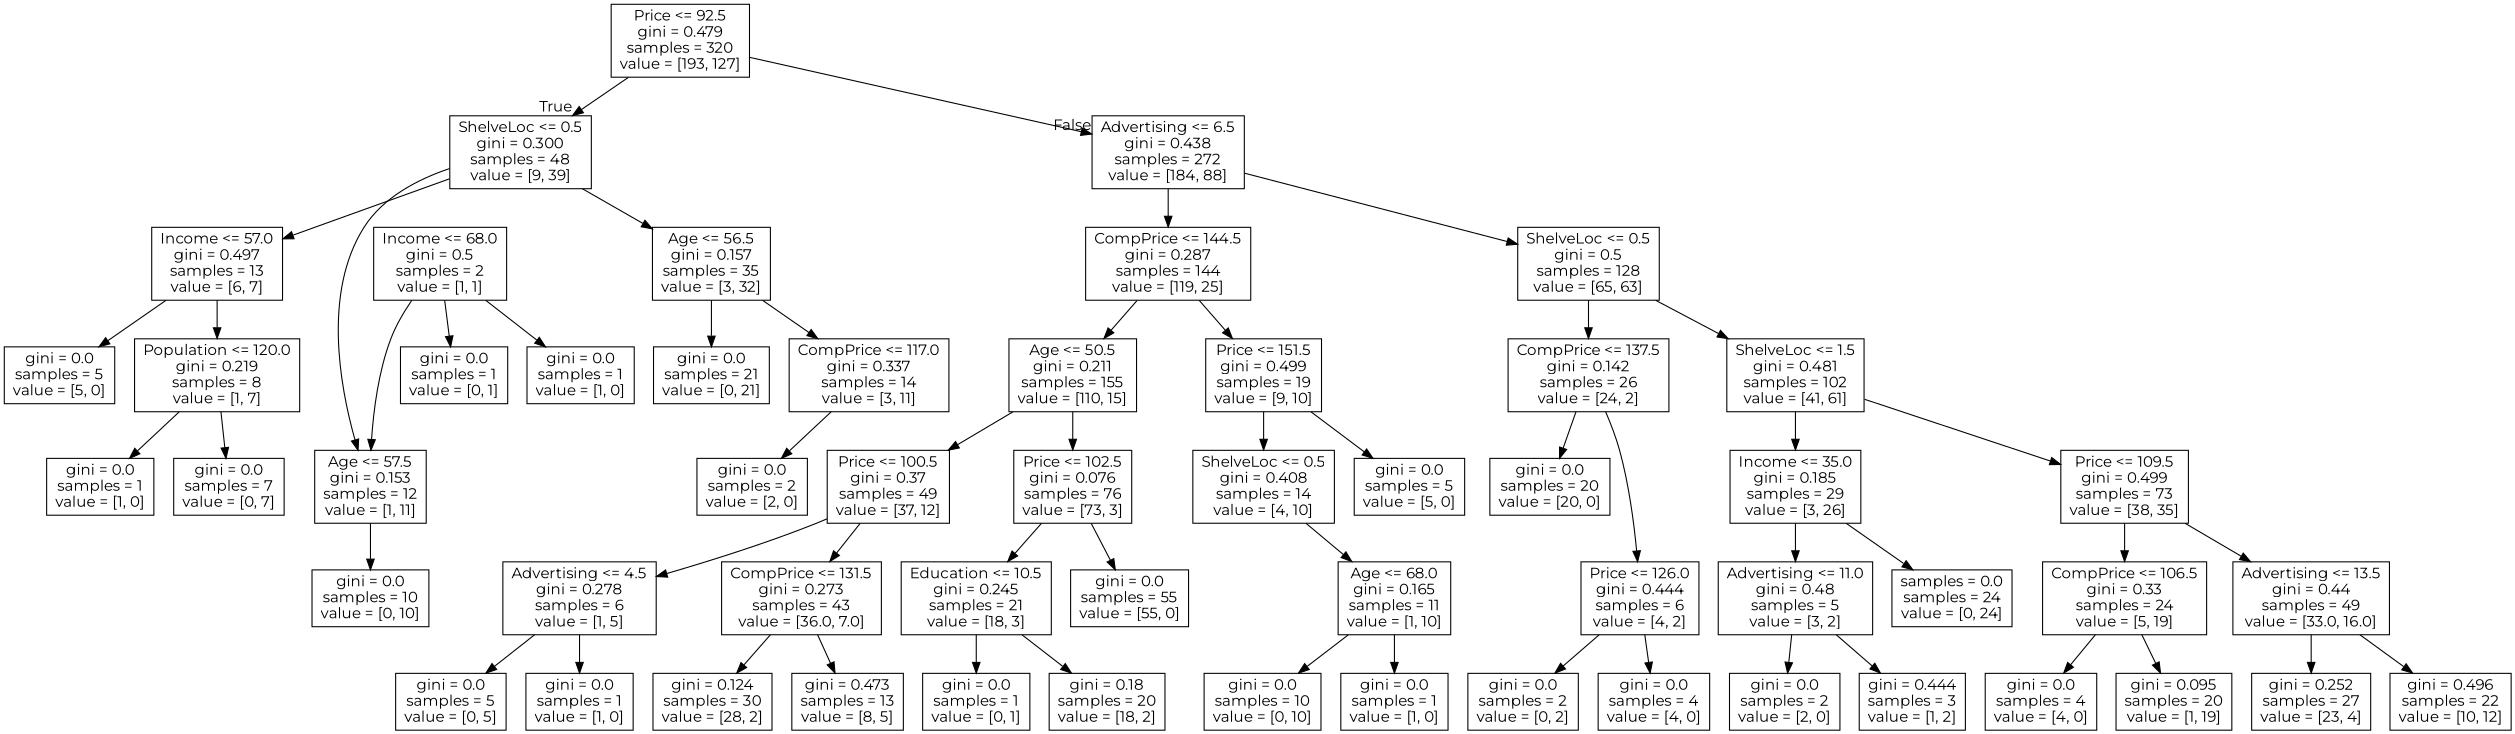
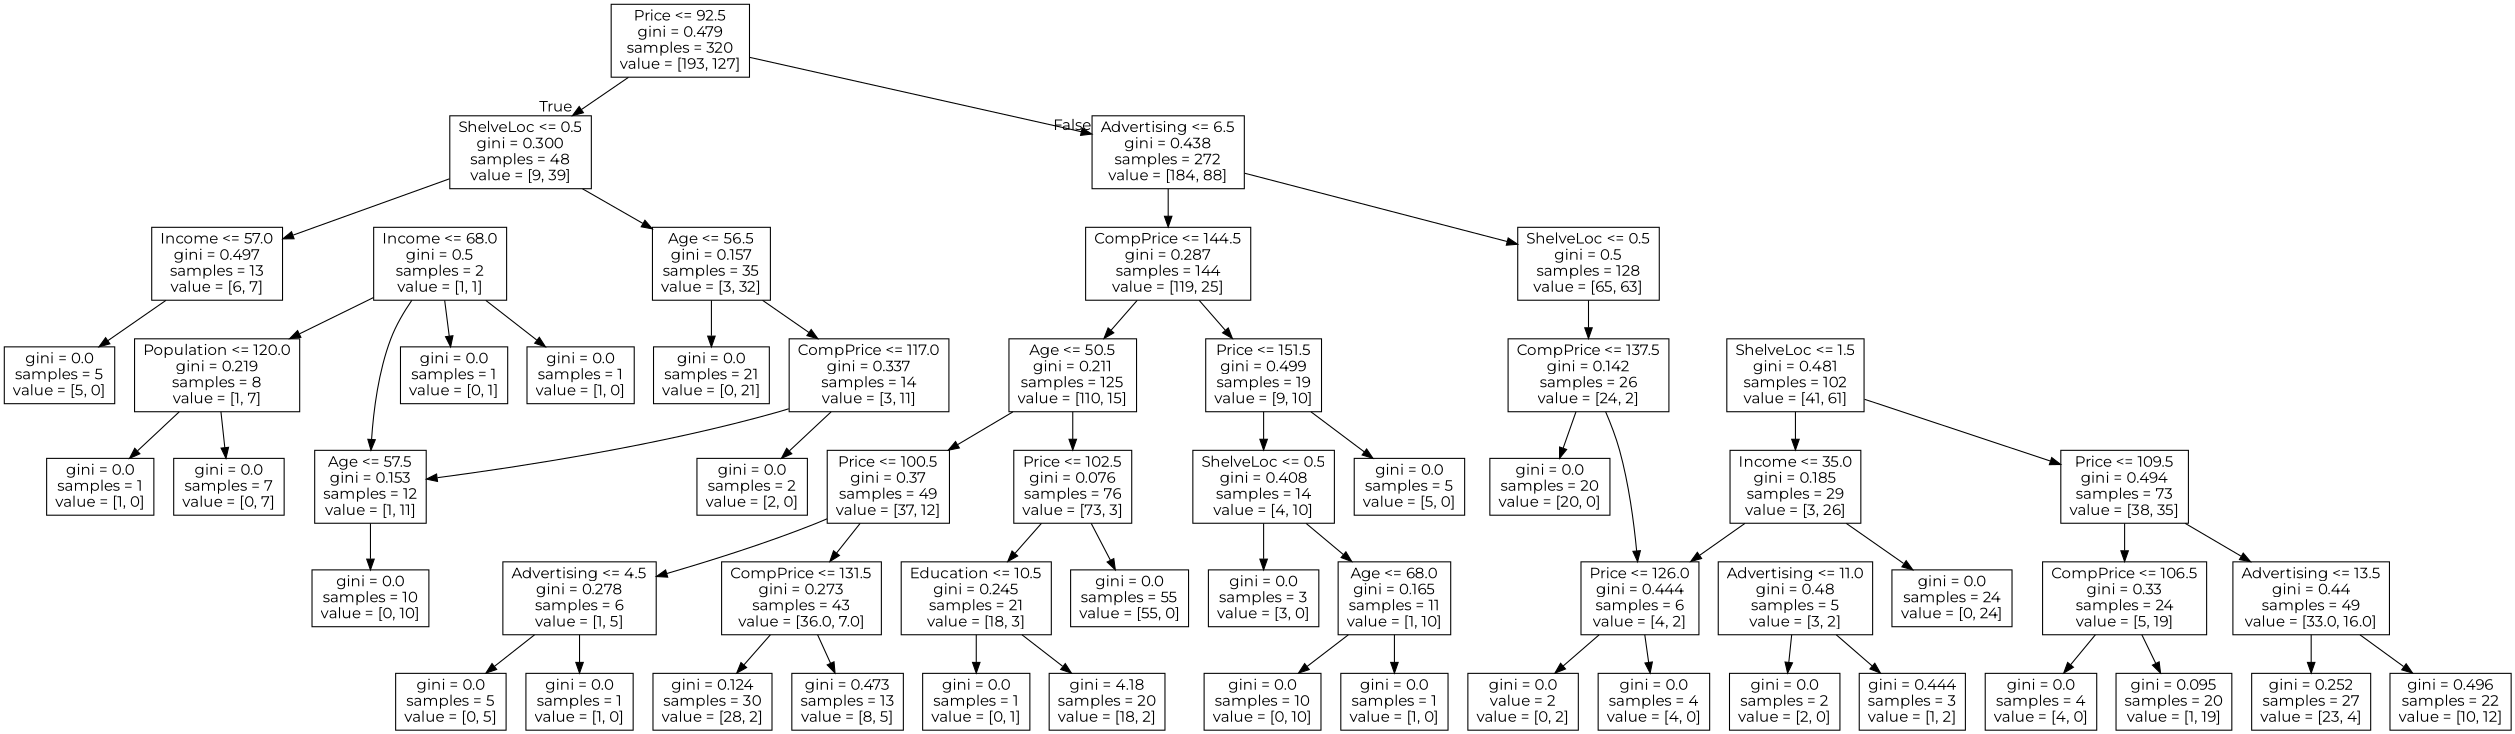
(343, 279) -> (614, 449)
(217, 314) -> (337, 316)
(1687, 317) -> none
(1073, 375) -> (1073, 375)
(2125, 487) -> (2125, 487)
(1795, 537) -> (1722, 539)
none -> (1264, 598)
(1952, 598) -> (1952, 598)
(1107, 702) -> (1107, 702)
(1523, 702) -> (1523, 702)
